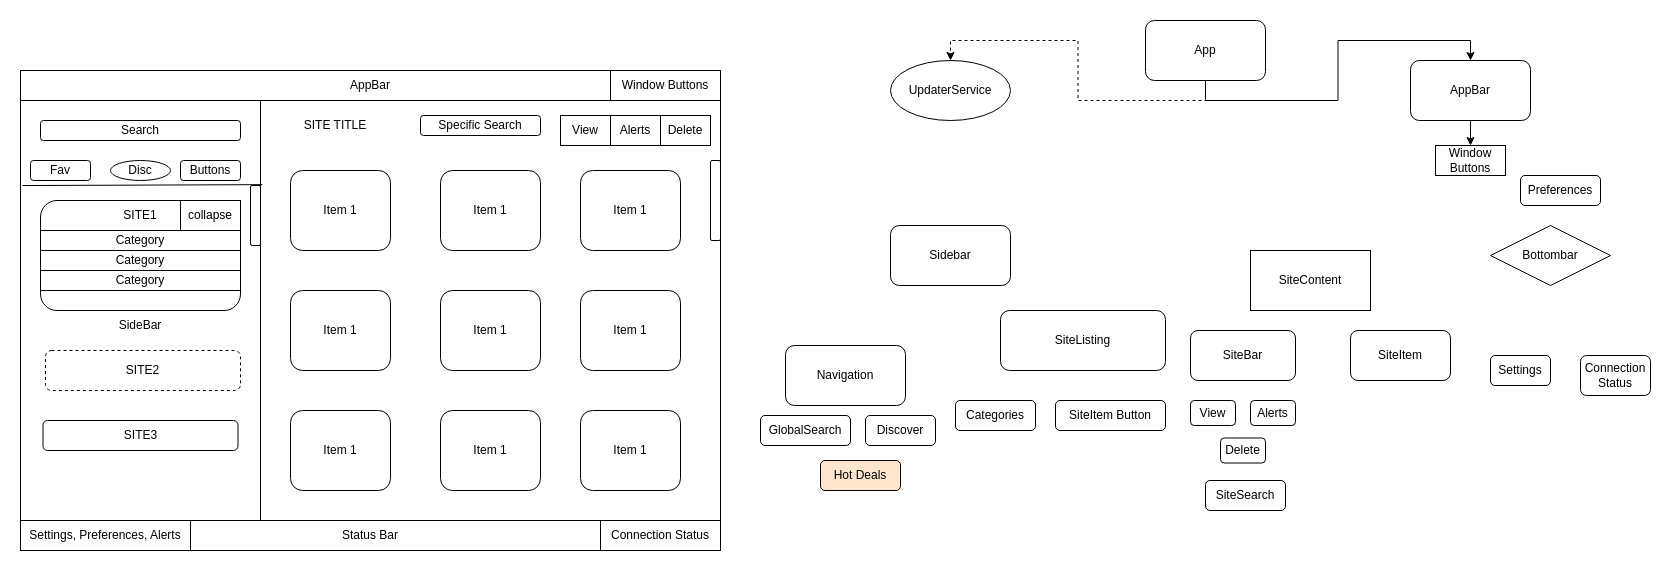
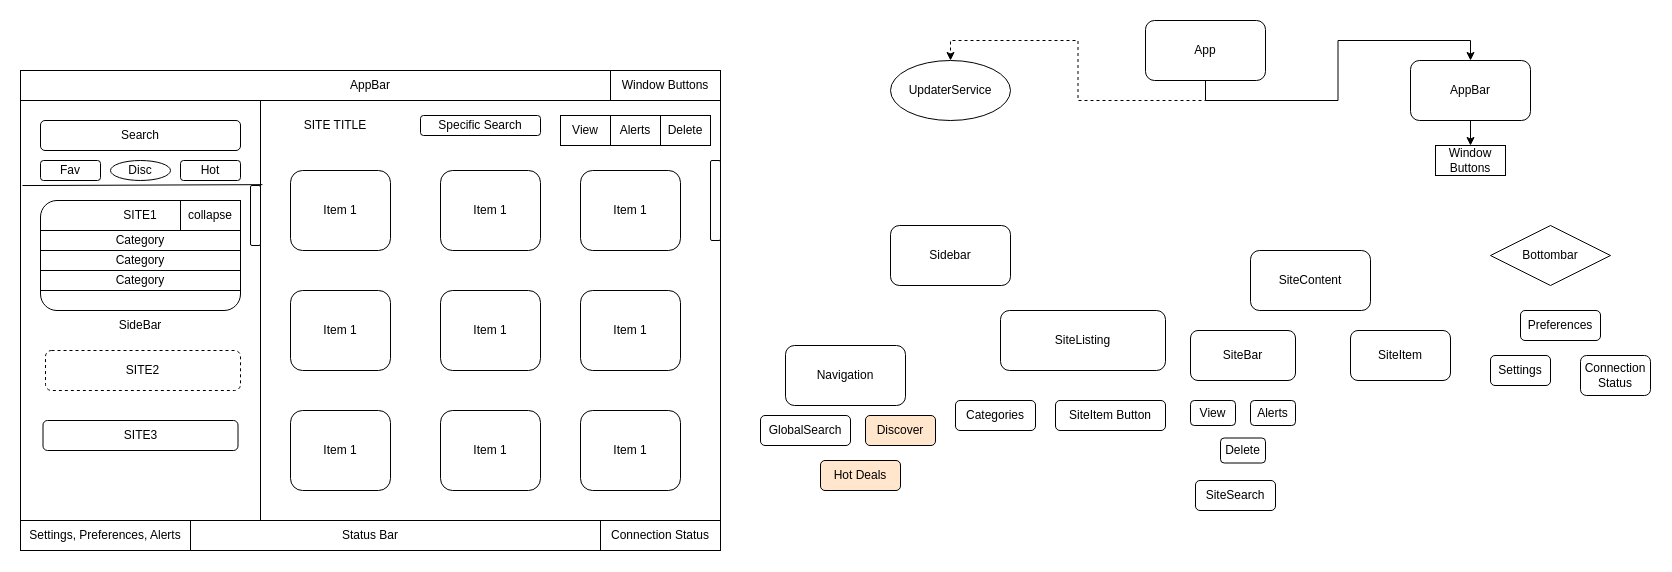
(141, 131) -> (141, 136)
(61, 171) -> (71, 171)
(211, 171) -> (211, 171)
(1561, 191) -> (1561, 326)
(1311, 281) -> (1311, 281)
(901, 431) -> (901, 431)
(1246, 496) -> (1236, 496)
